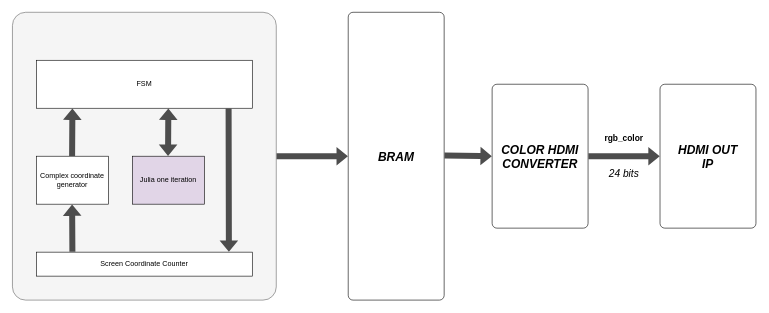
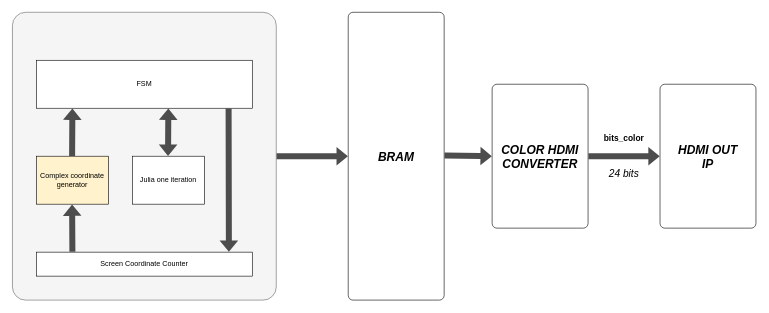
(624, 138) -> (624, 138)
(72, 180) -> (72, 180)
(168, 180) -> (168, 180)
